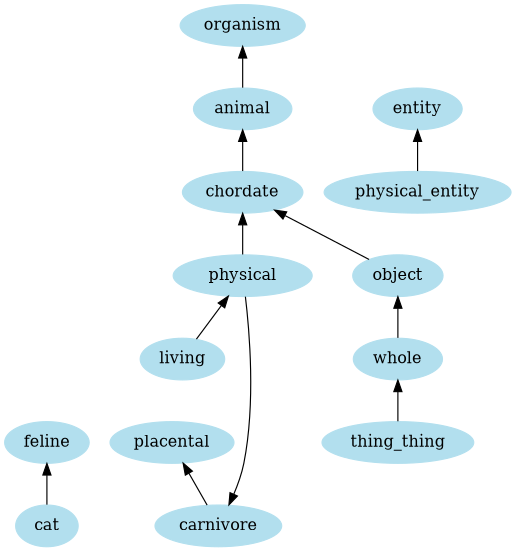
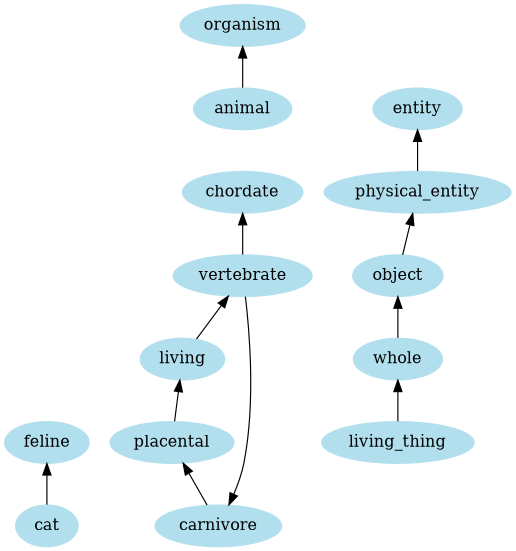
(243, 156) -> none
(327, 238) -> (406, 240)
(243, 276) -> (243, 276)
none -> (176, 406)
(398, 442) -> (398, 442)
